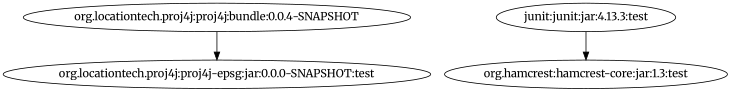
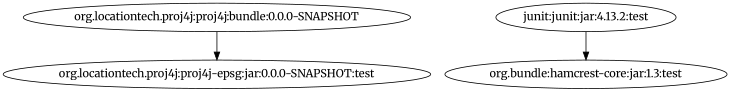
(217, 17) -> (217, 17)
(586, 17) -> (586, 17)
(586, 74) -> (586, 74)
